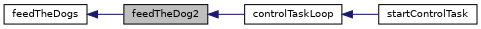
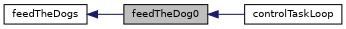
(166, 14) -> (166, 14)
(428, 14) -> none
